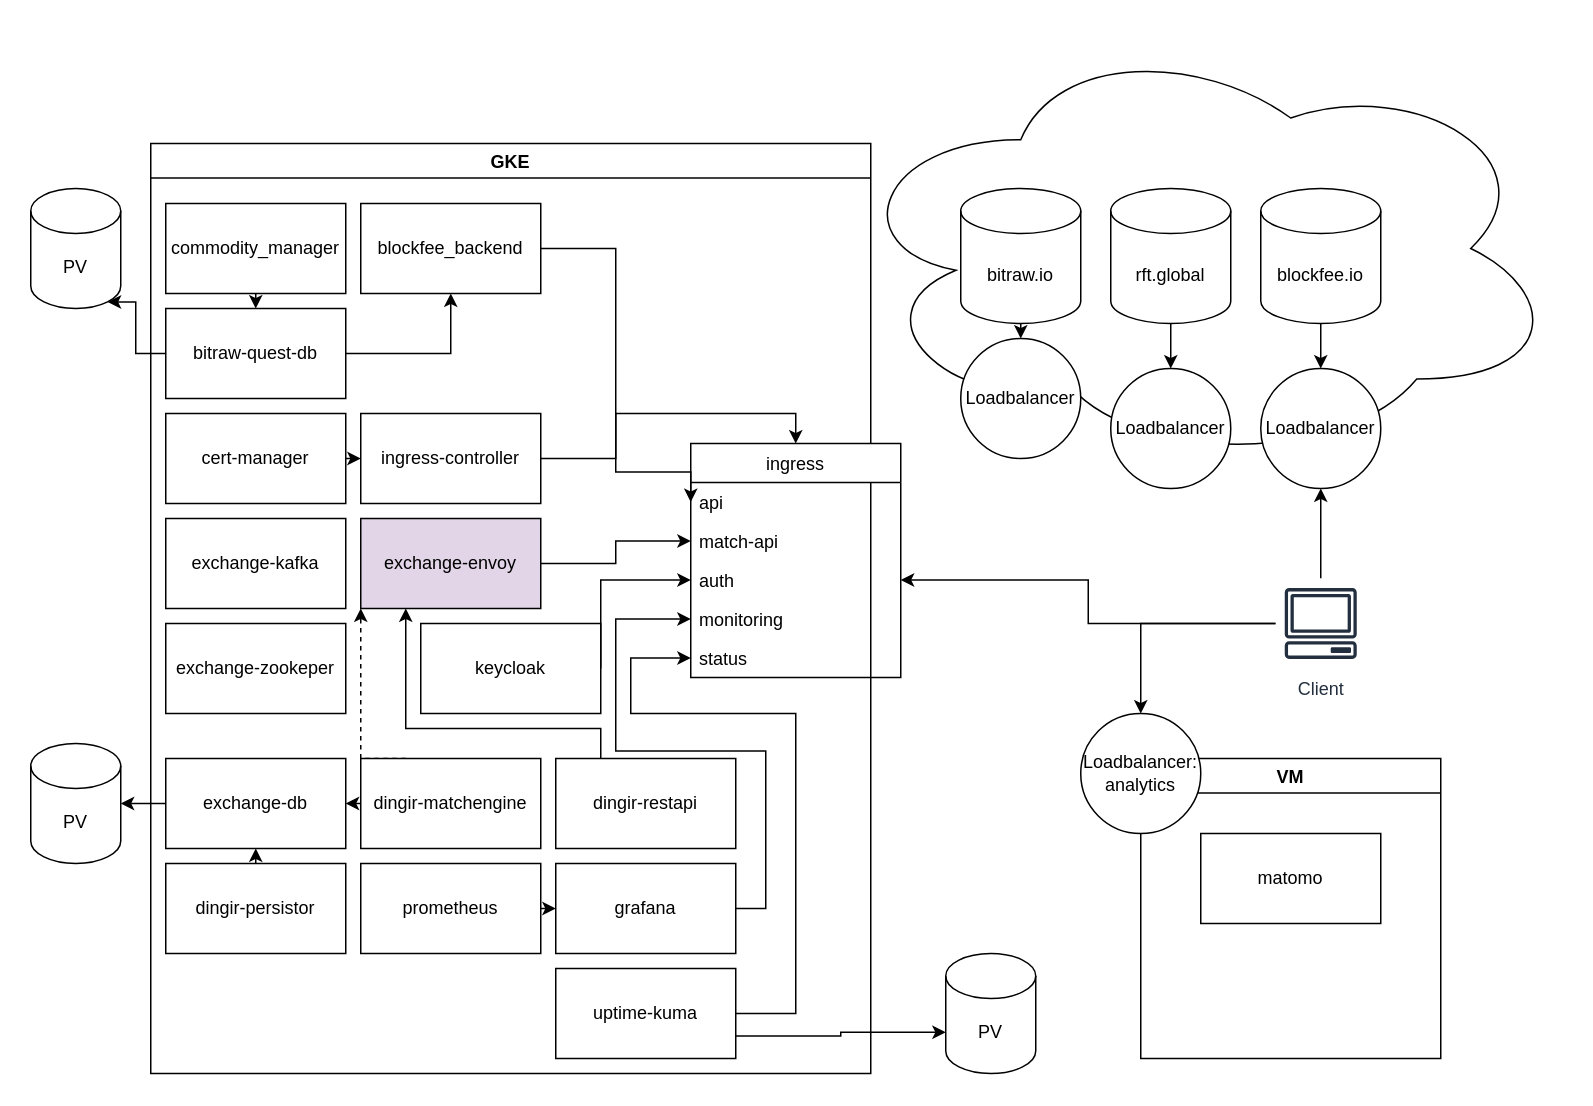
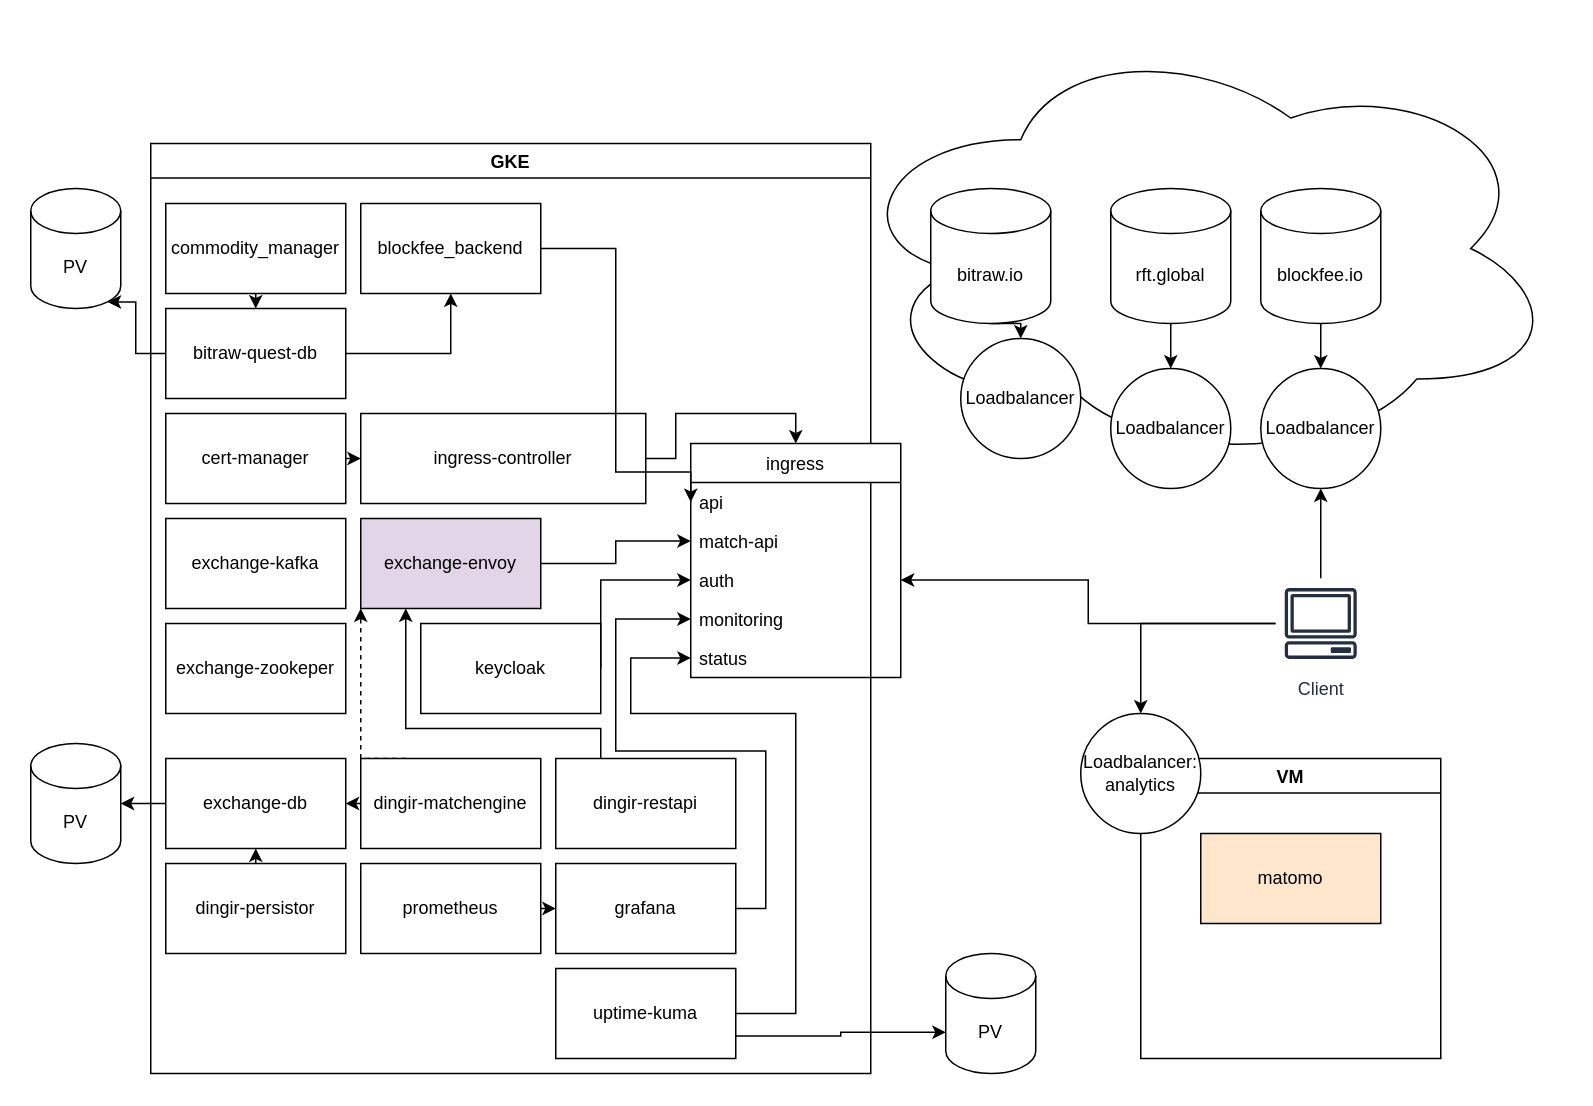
(1021, 256) -> (991, 256)
(451, 458) -> (503, 458)
(1291, 878) -> (1291, 878)
